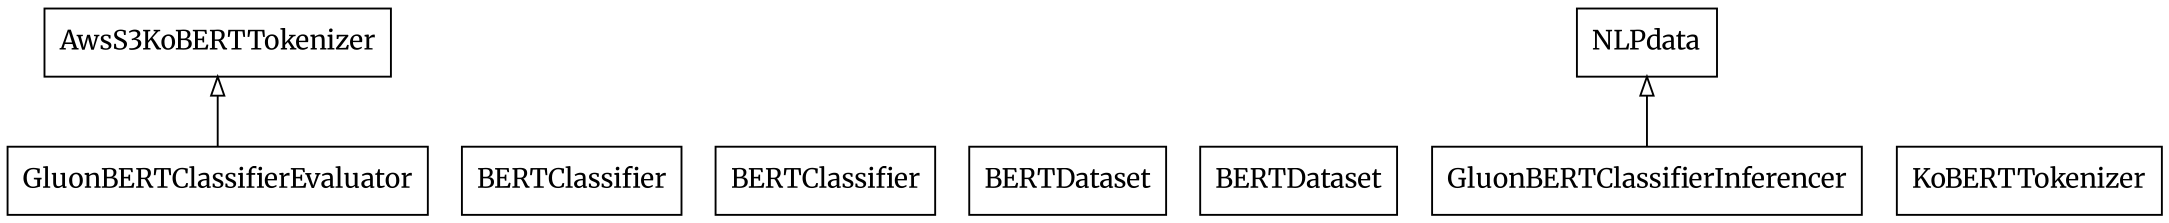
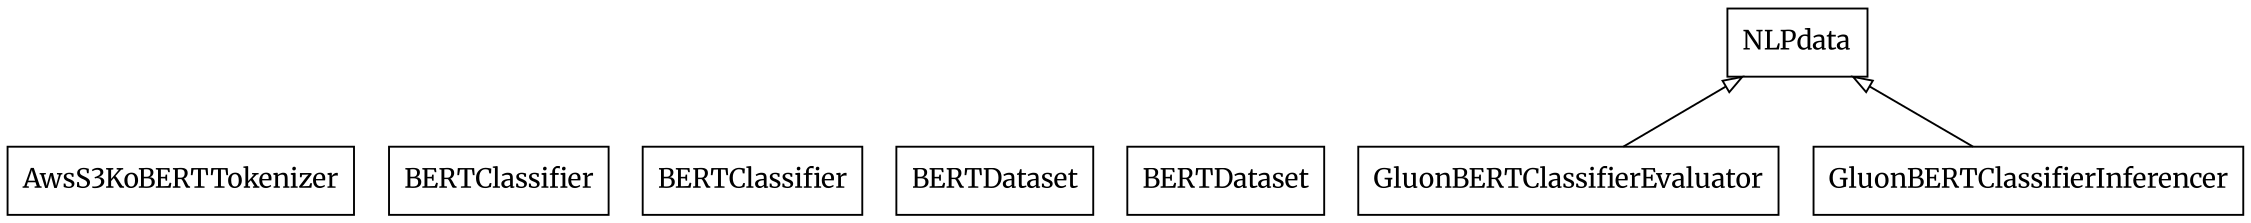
(218, 121) -> (1674, 117)
(2029, 181) -> none
